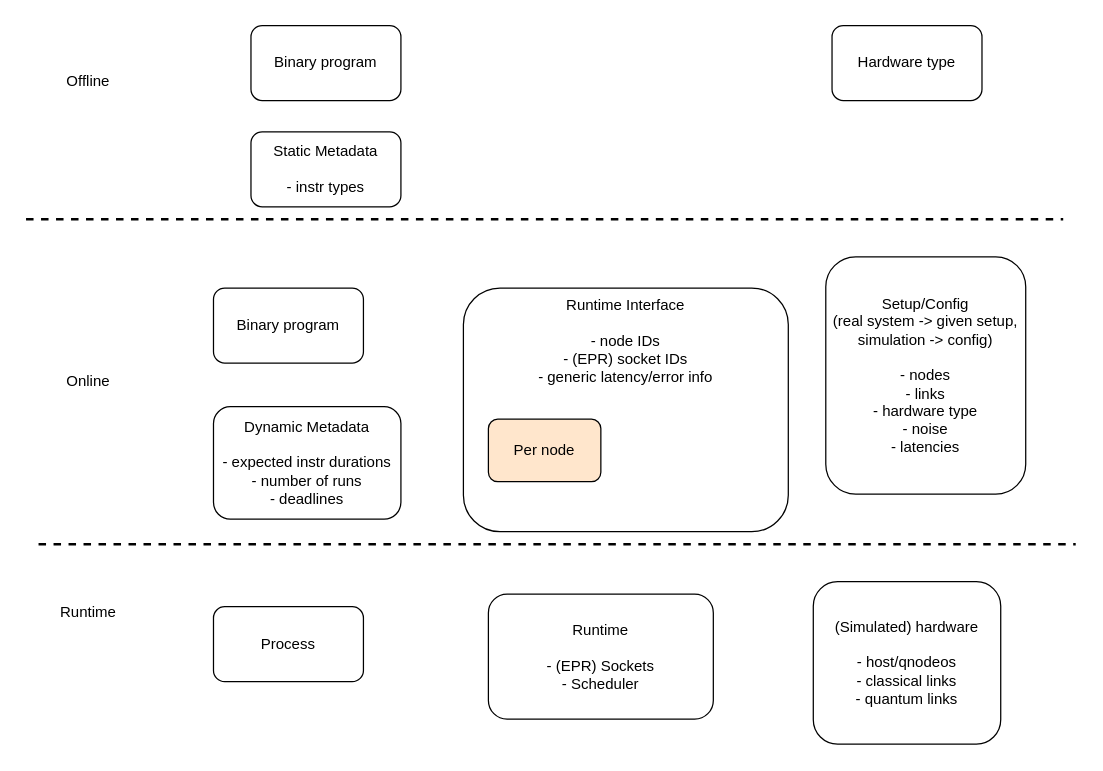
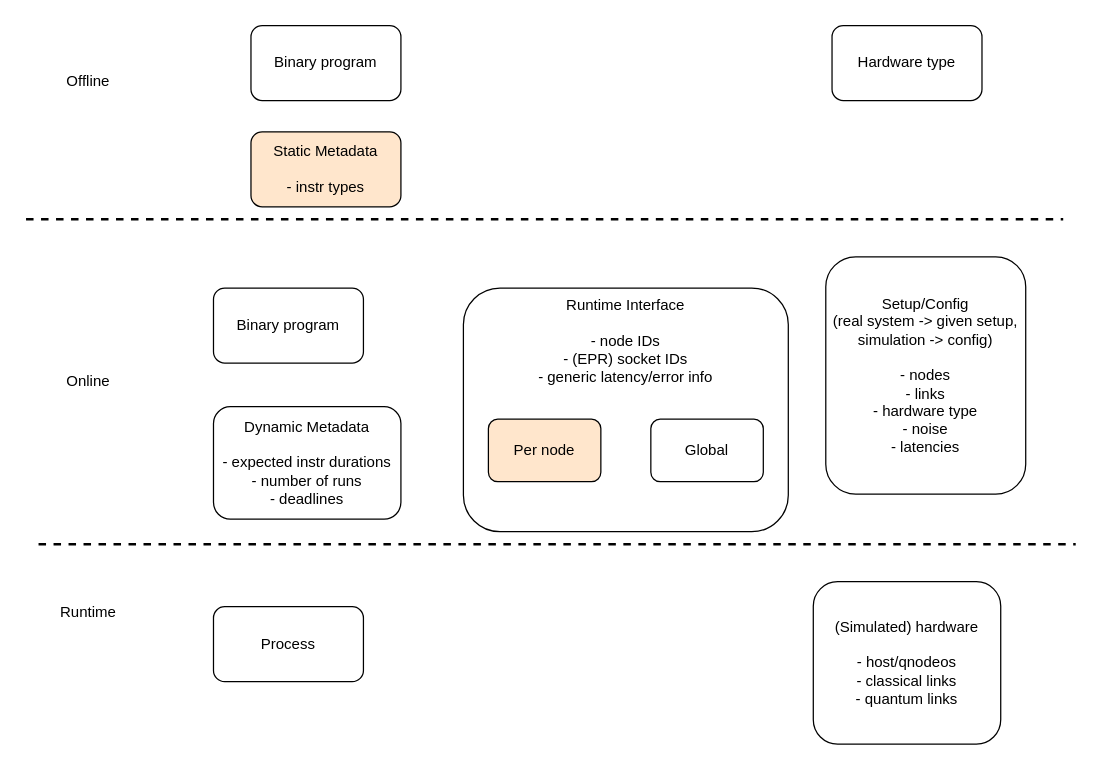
(326, 169) -> (326, 169)
none -> (707, 451)
(601, 657) -> none
